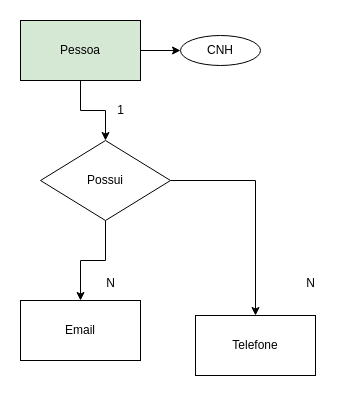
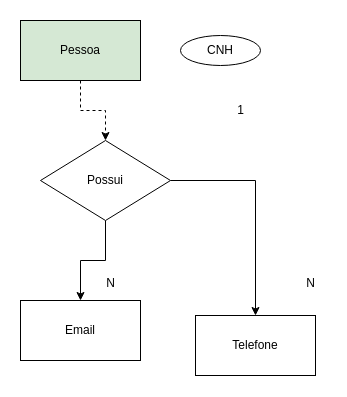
(157, 51) -> none
(90, 111) -> (90, 111)
(121, 111) -> (241, 111)
